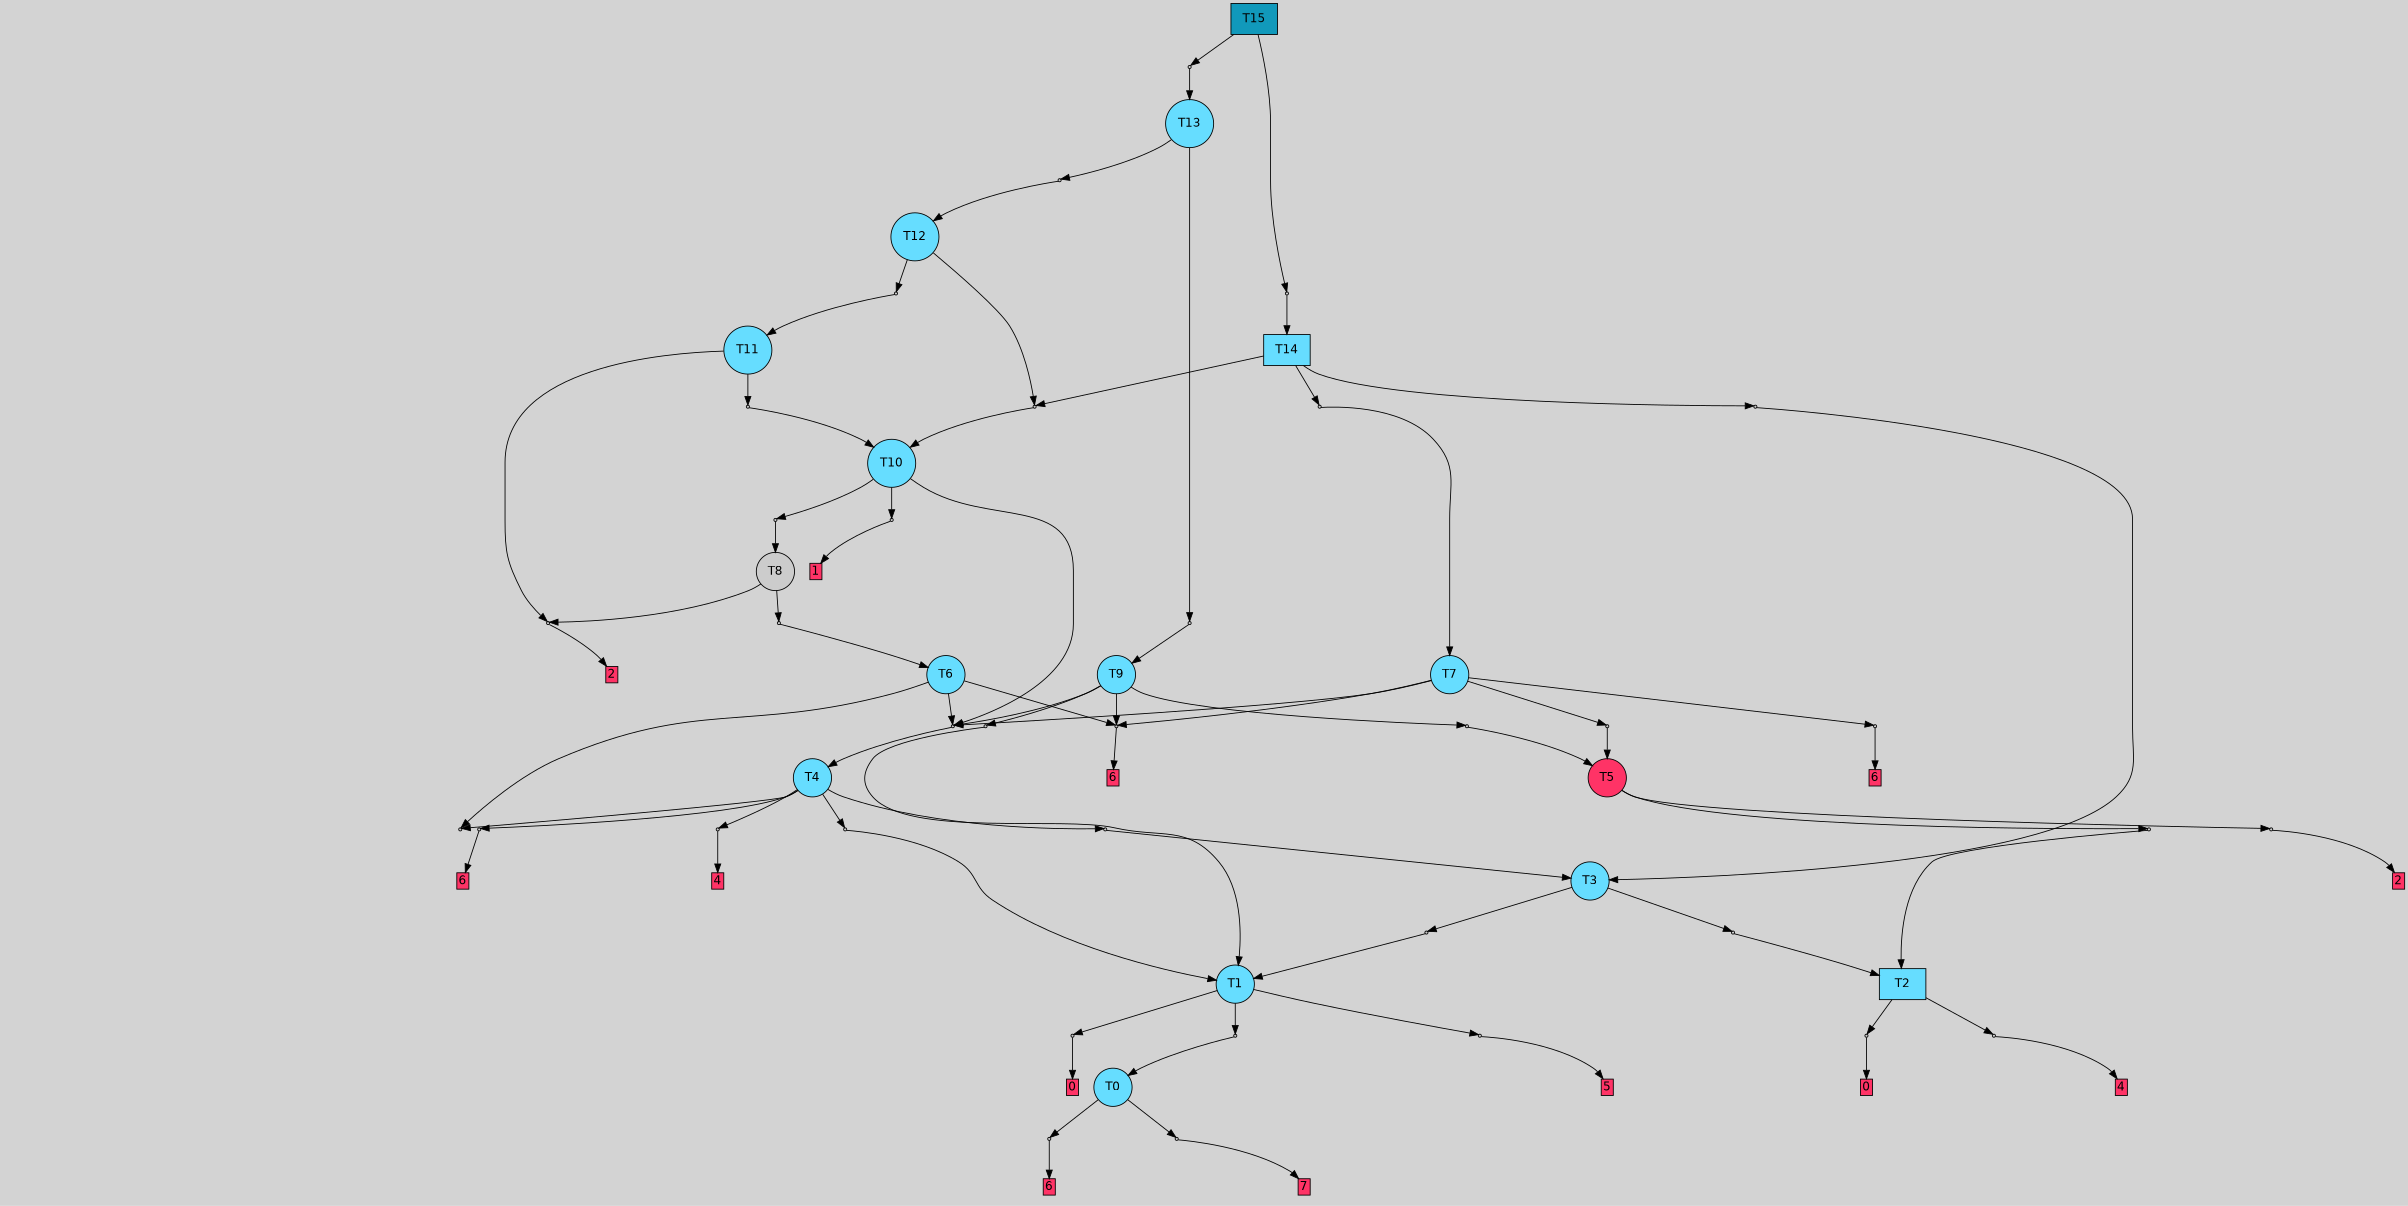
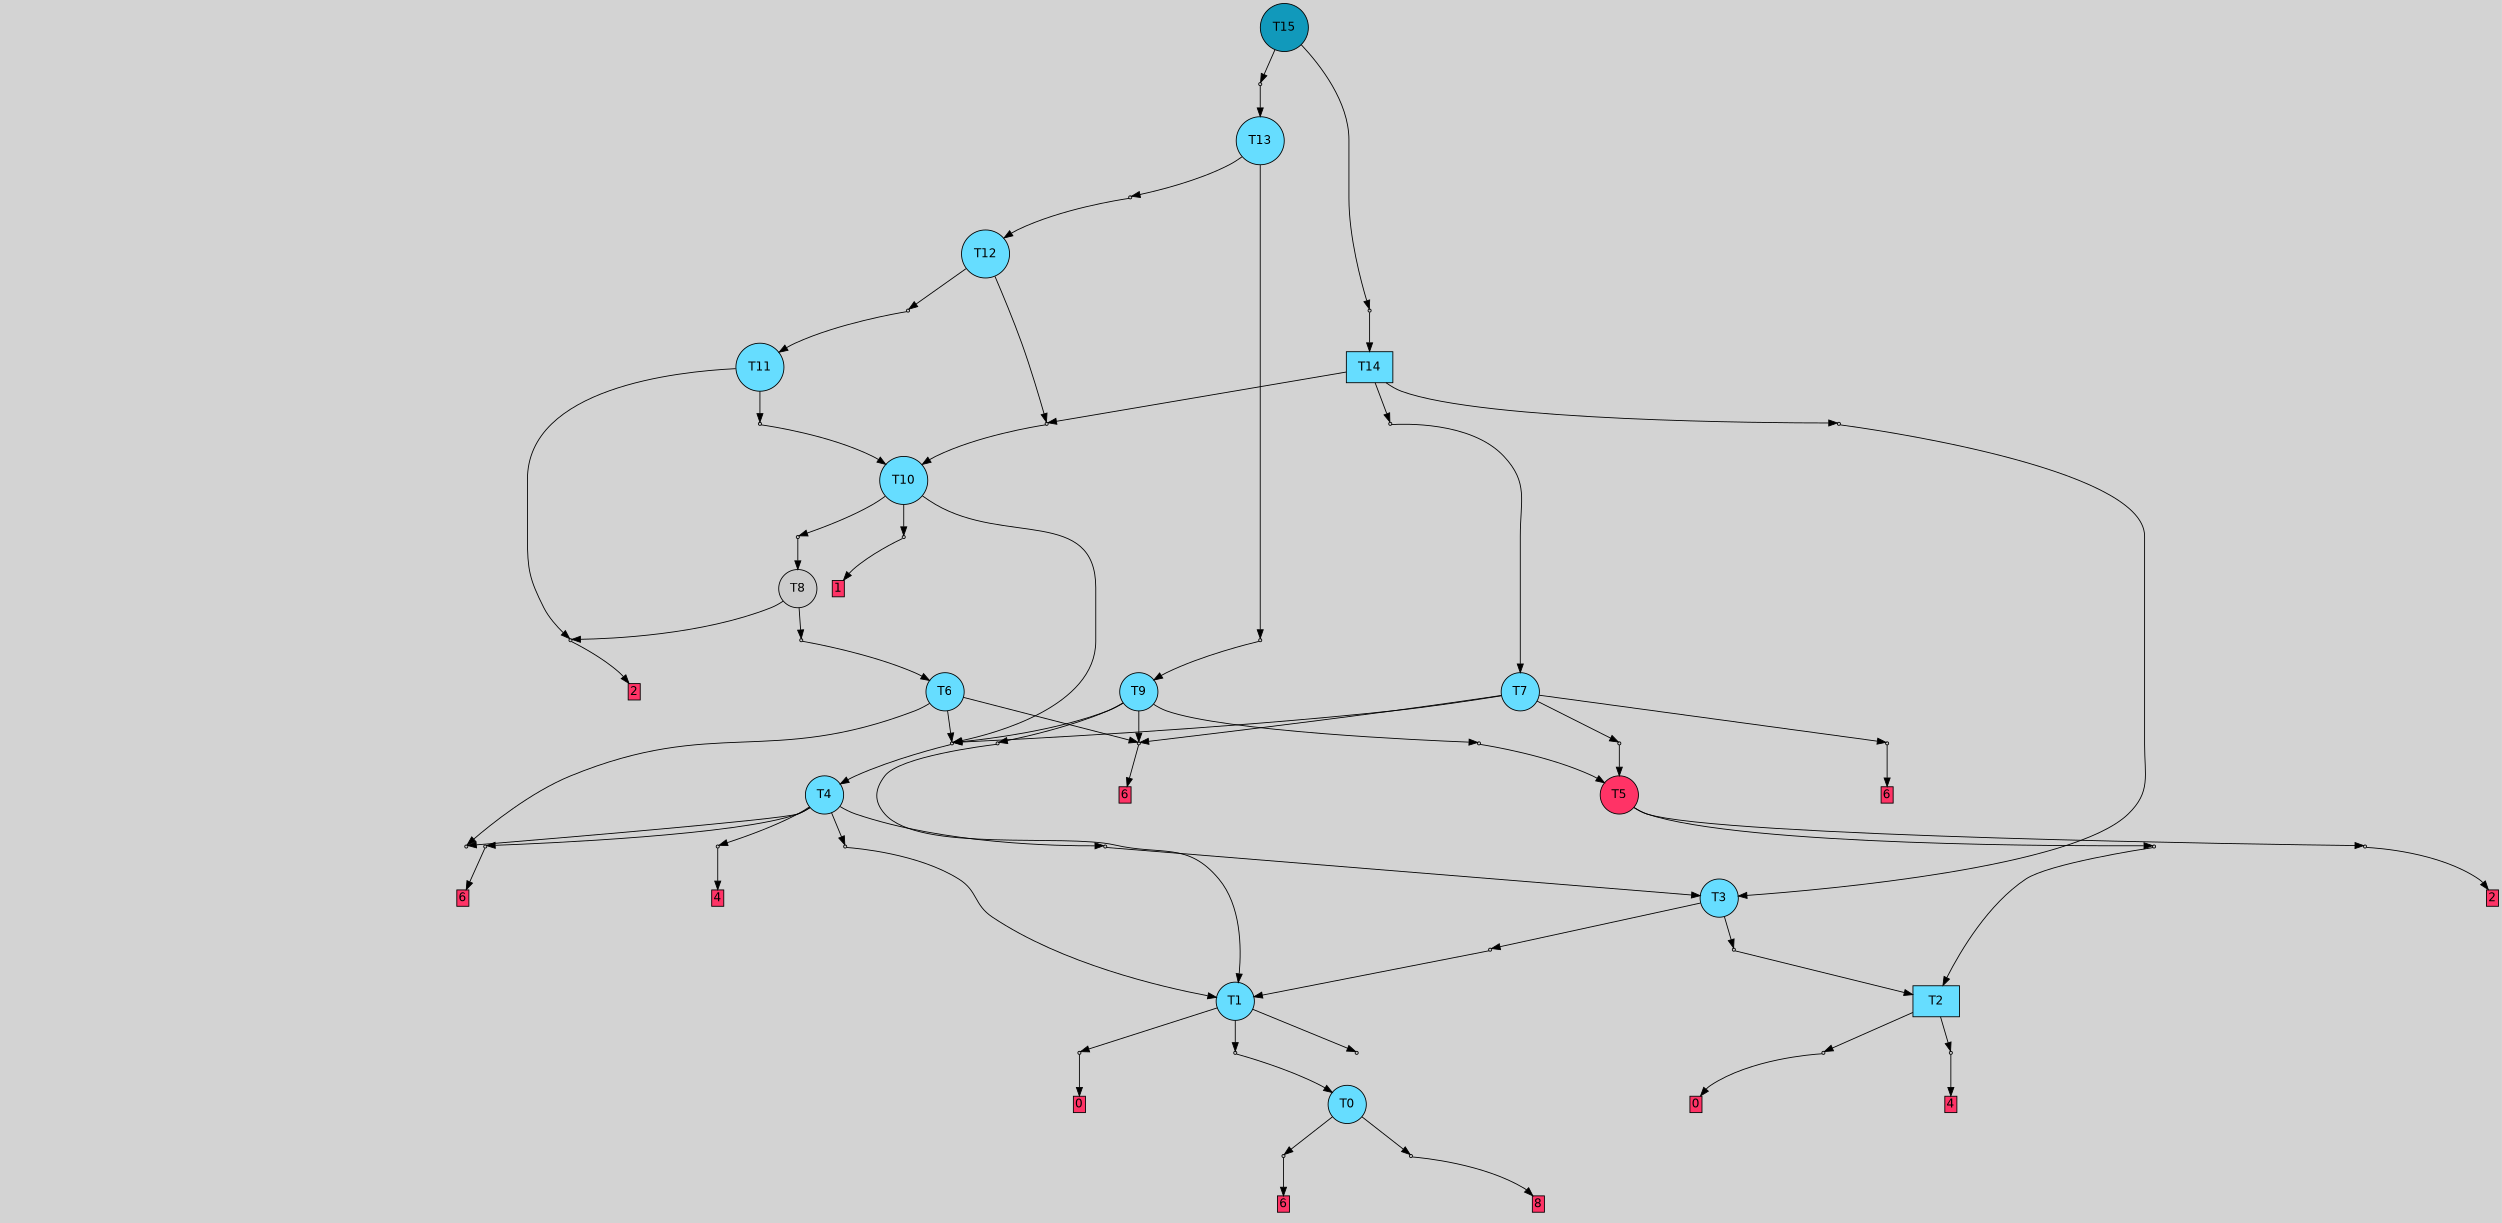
(1254, 19) -> (1284, 28)
(1607, 1087) -> none
(1304, 1187) -> (1538, 1204)
